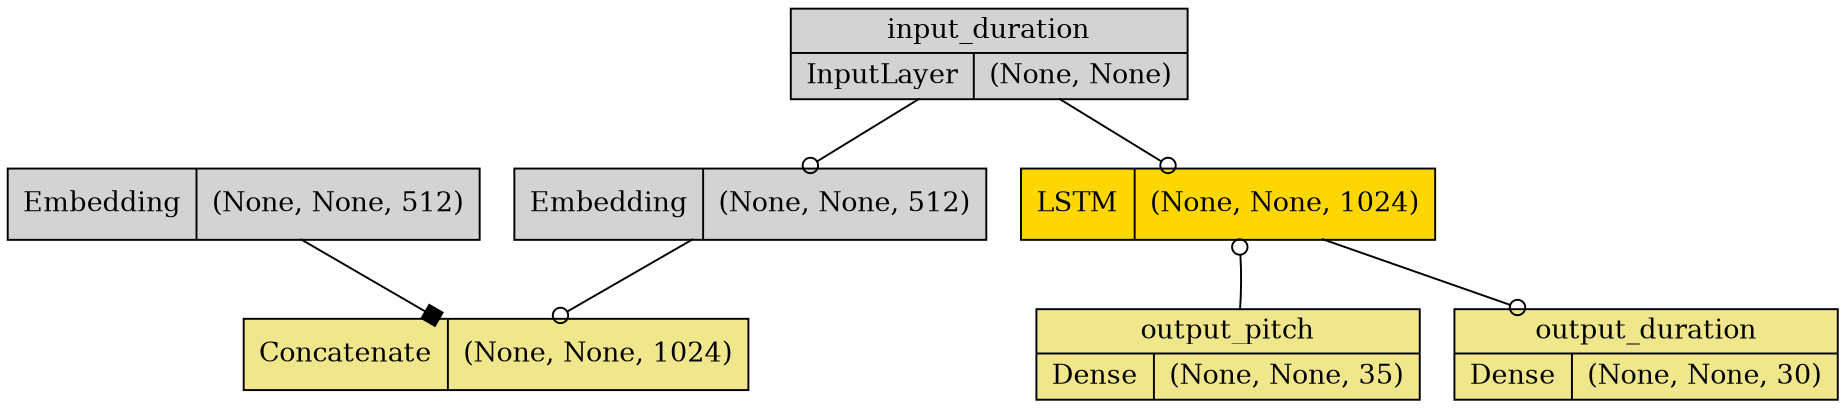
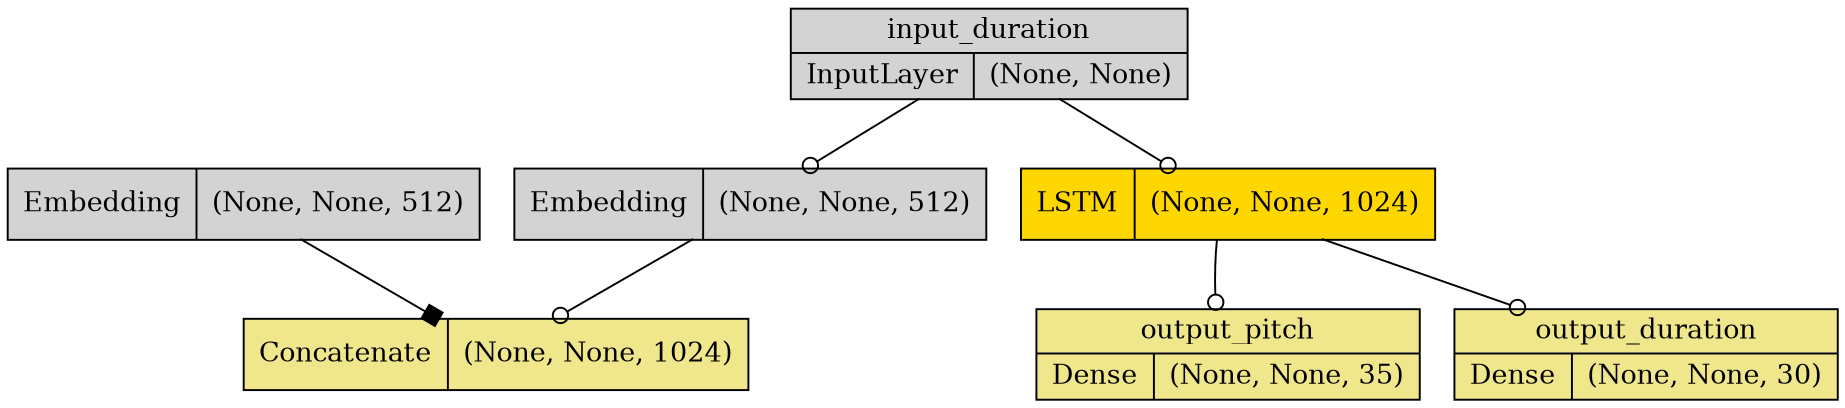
(1241, 282) -> (1215, 267)
